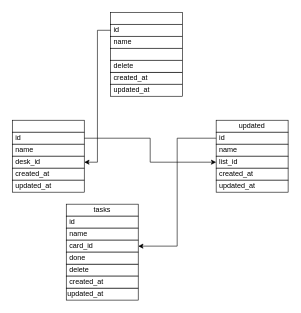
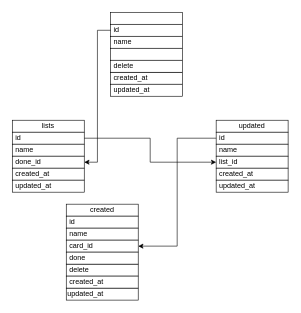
none -> (48, 126)
(27, 162) -> (27, 162)
(102, 210) -> (102, 210)
